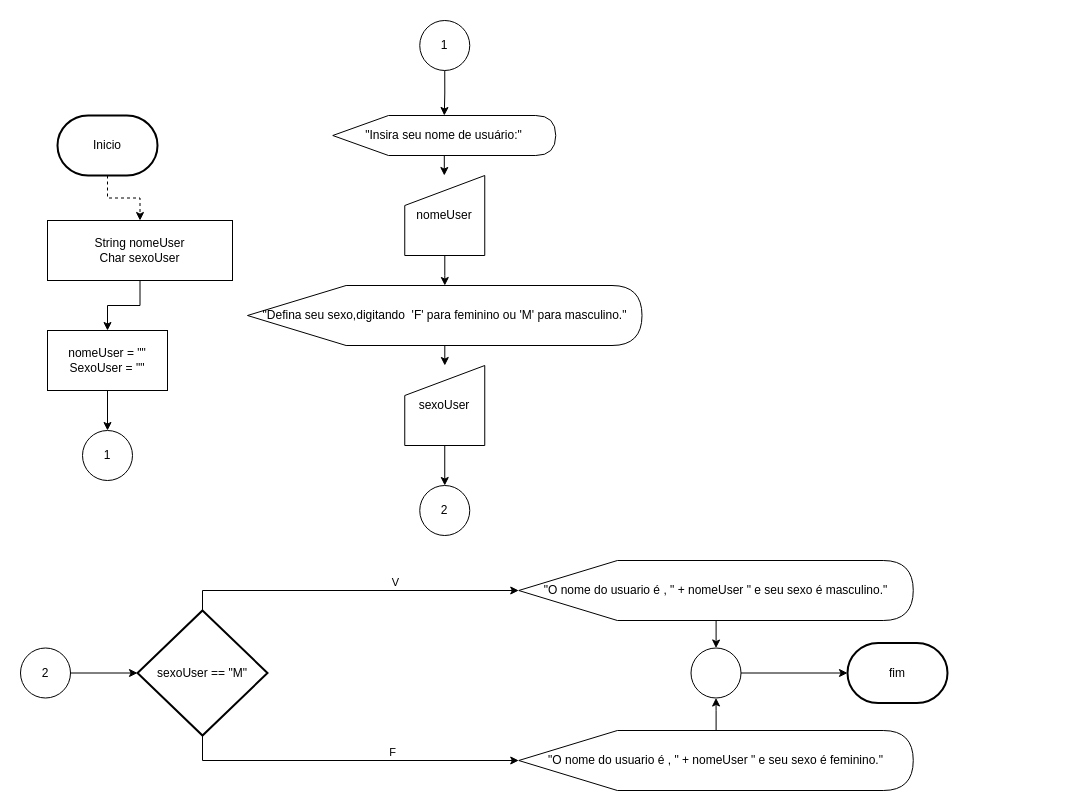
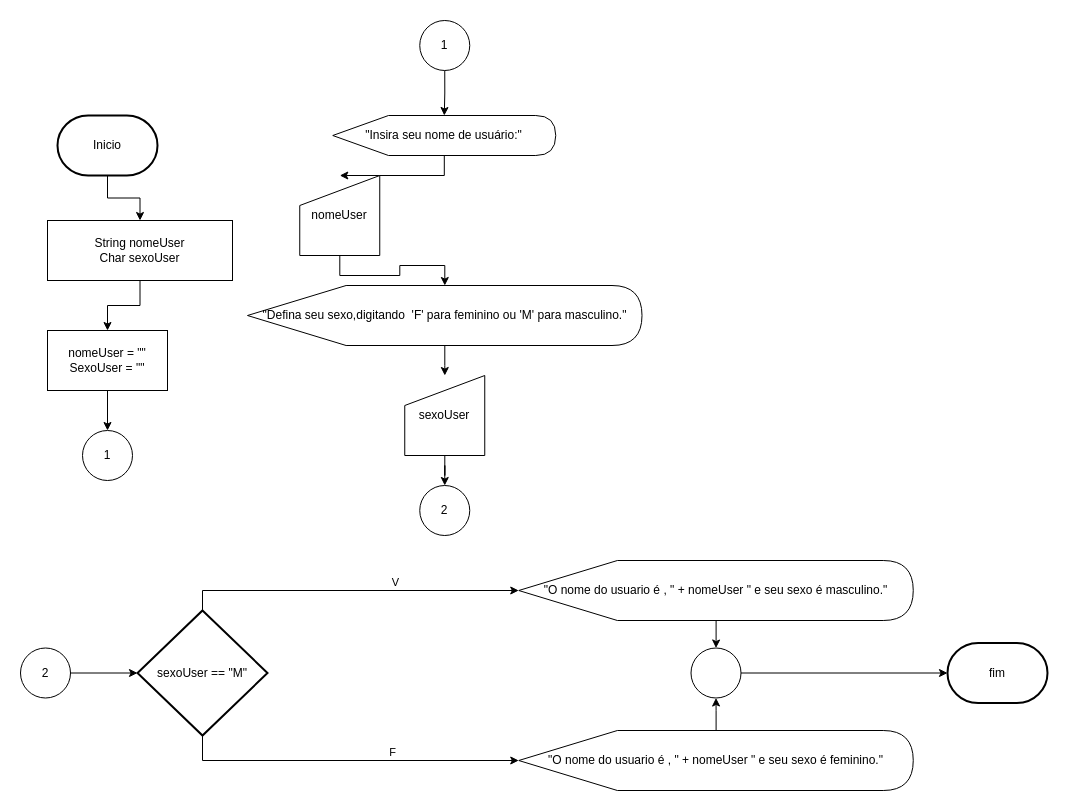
(121, 198) -> (121, 198)
(445, 216) -> (340, 216)
(445, 406) -> (445, 416)
(898, 673) -> (998, 673)
